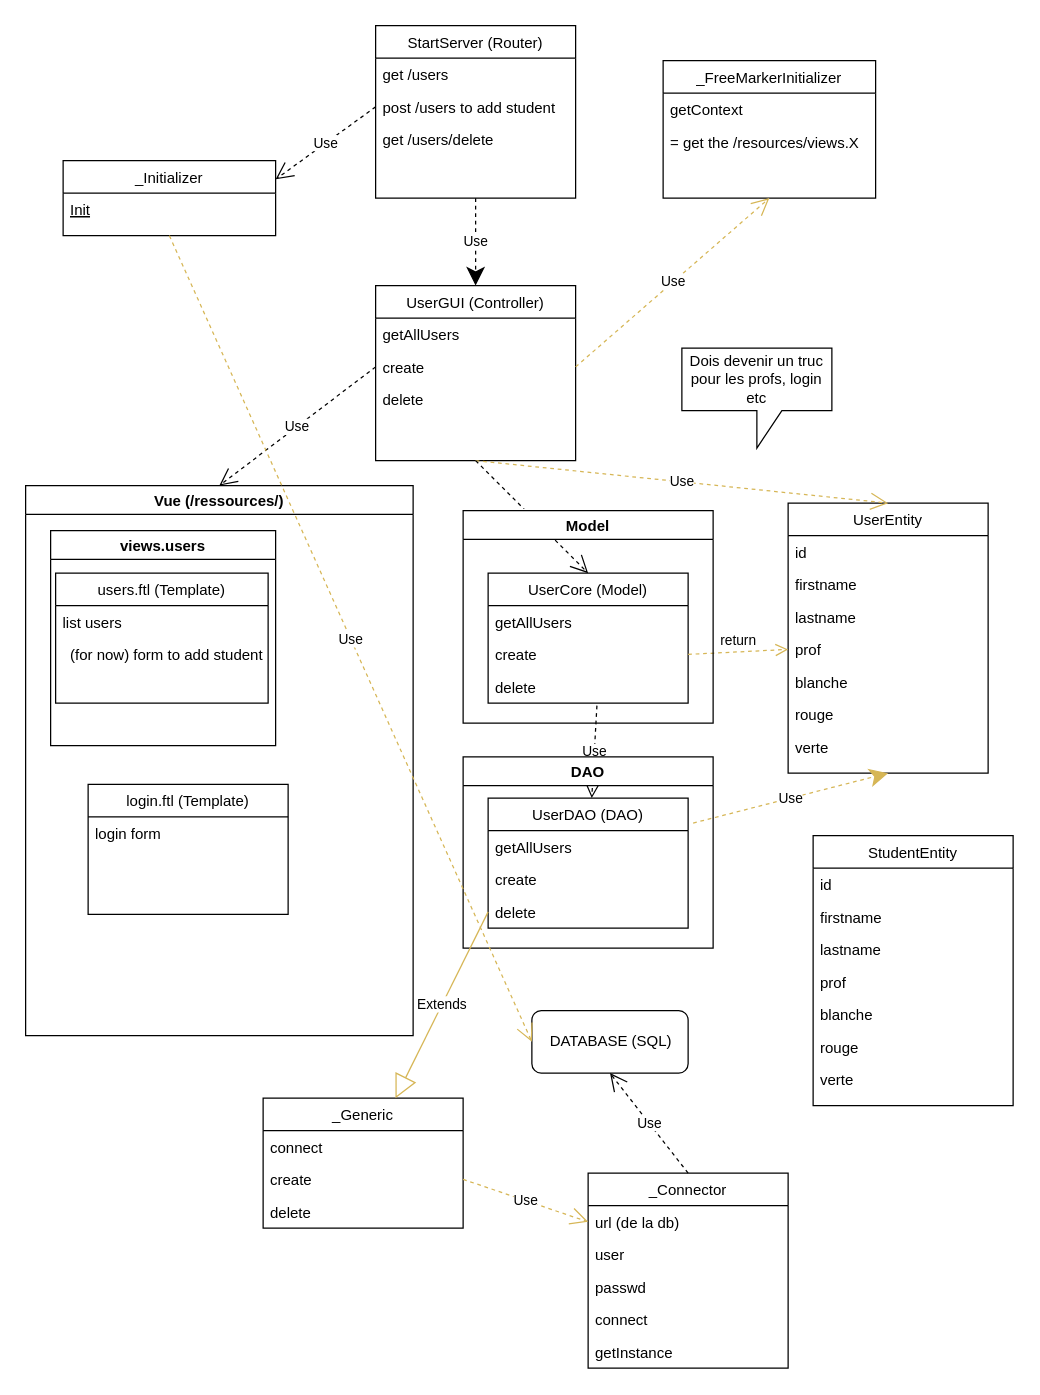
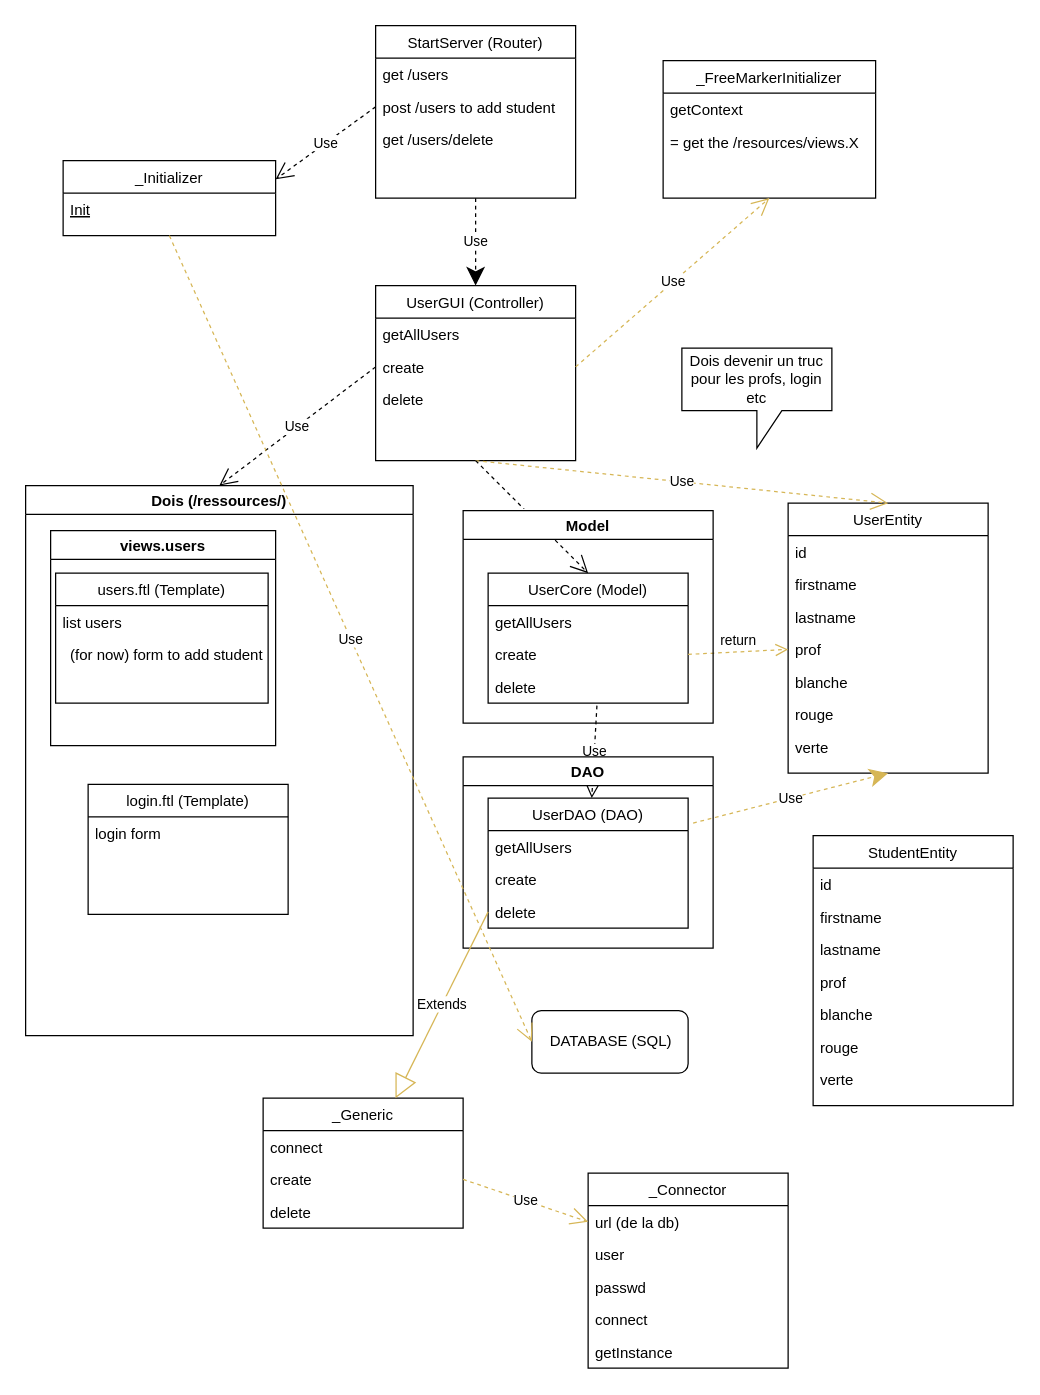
(219, 501) -> (219, 501)
(650, 1124) -> none
